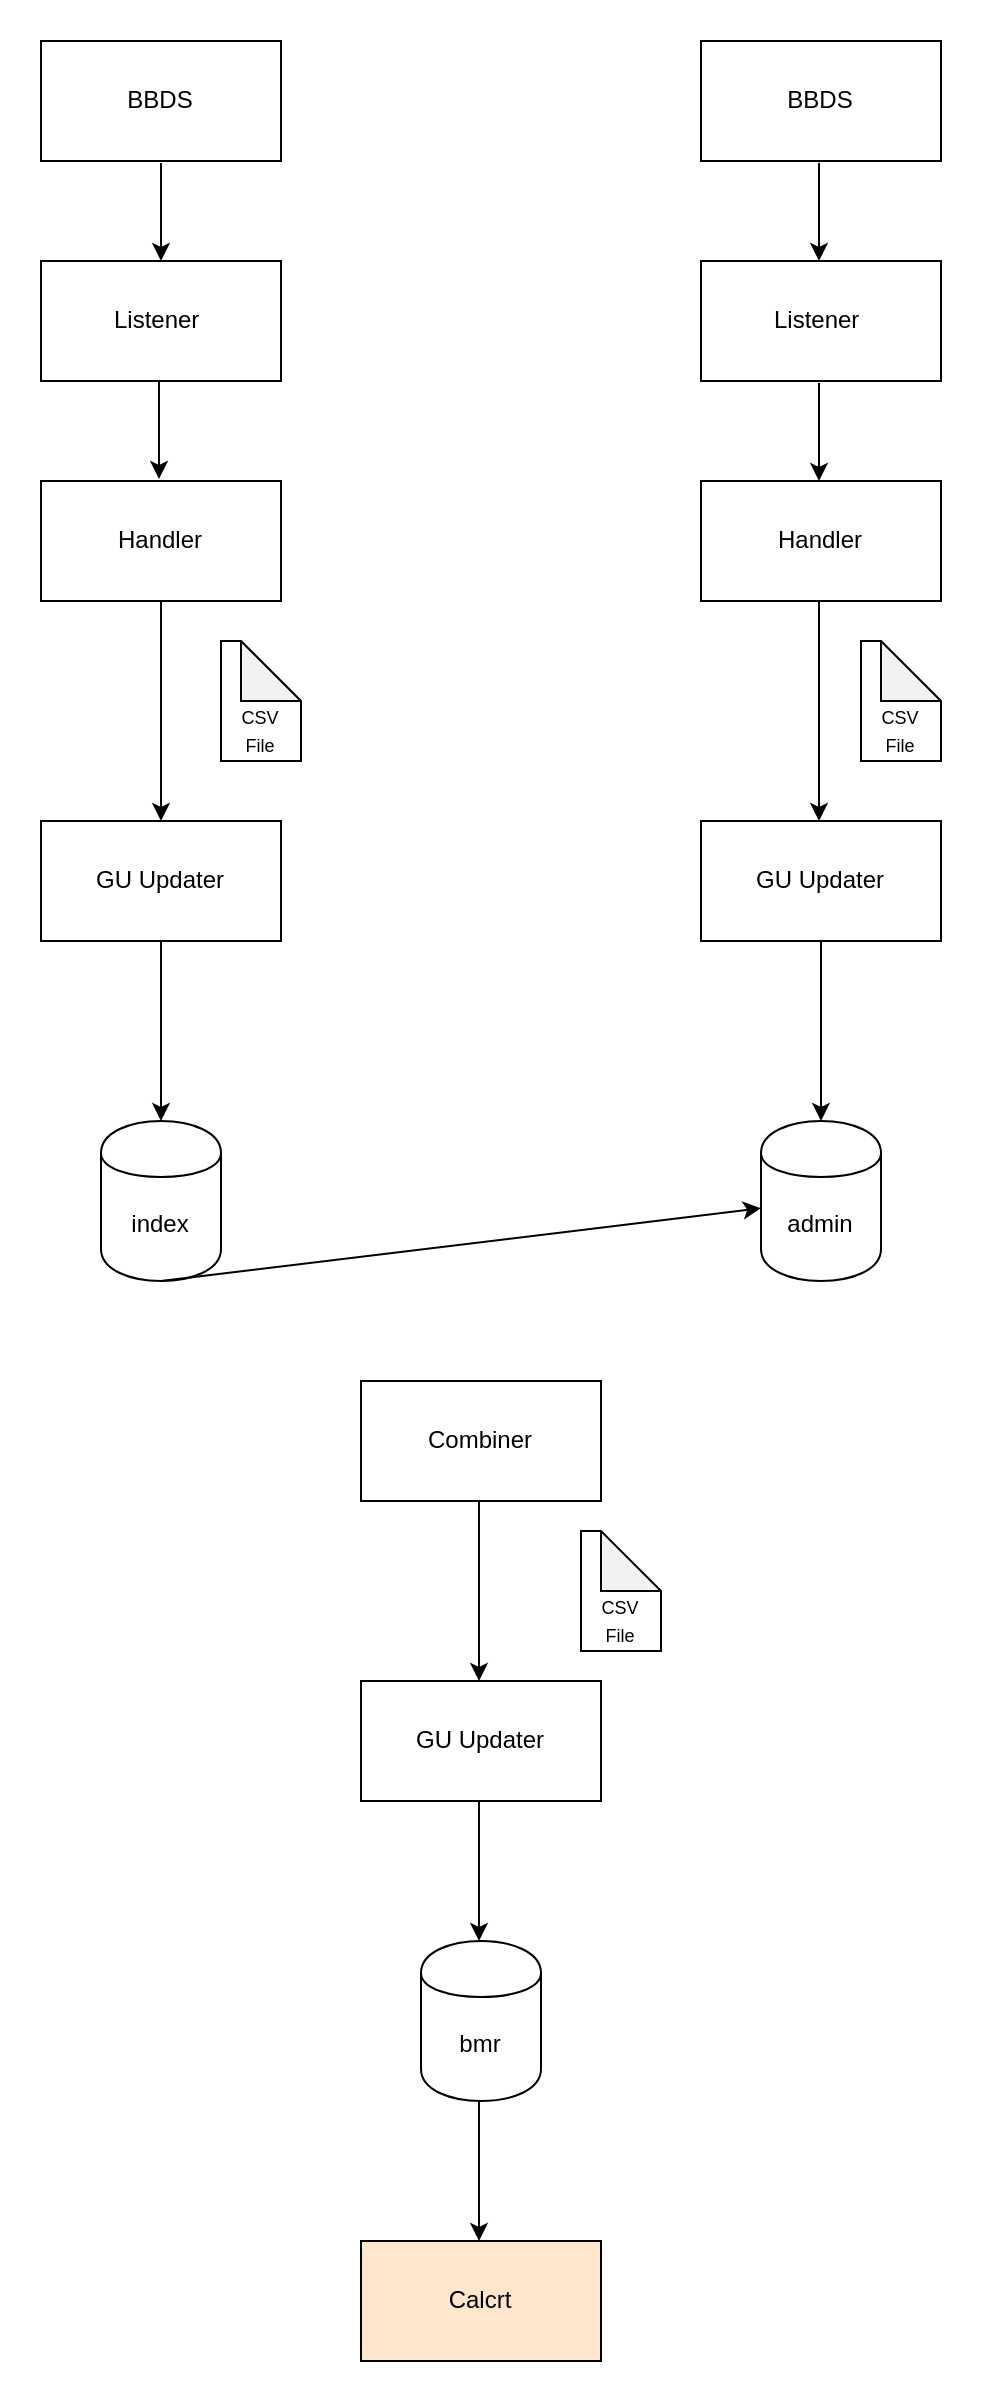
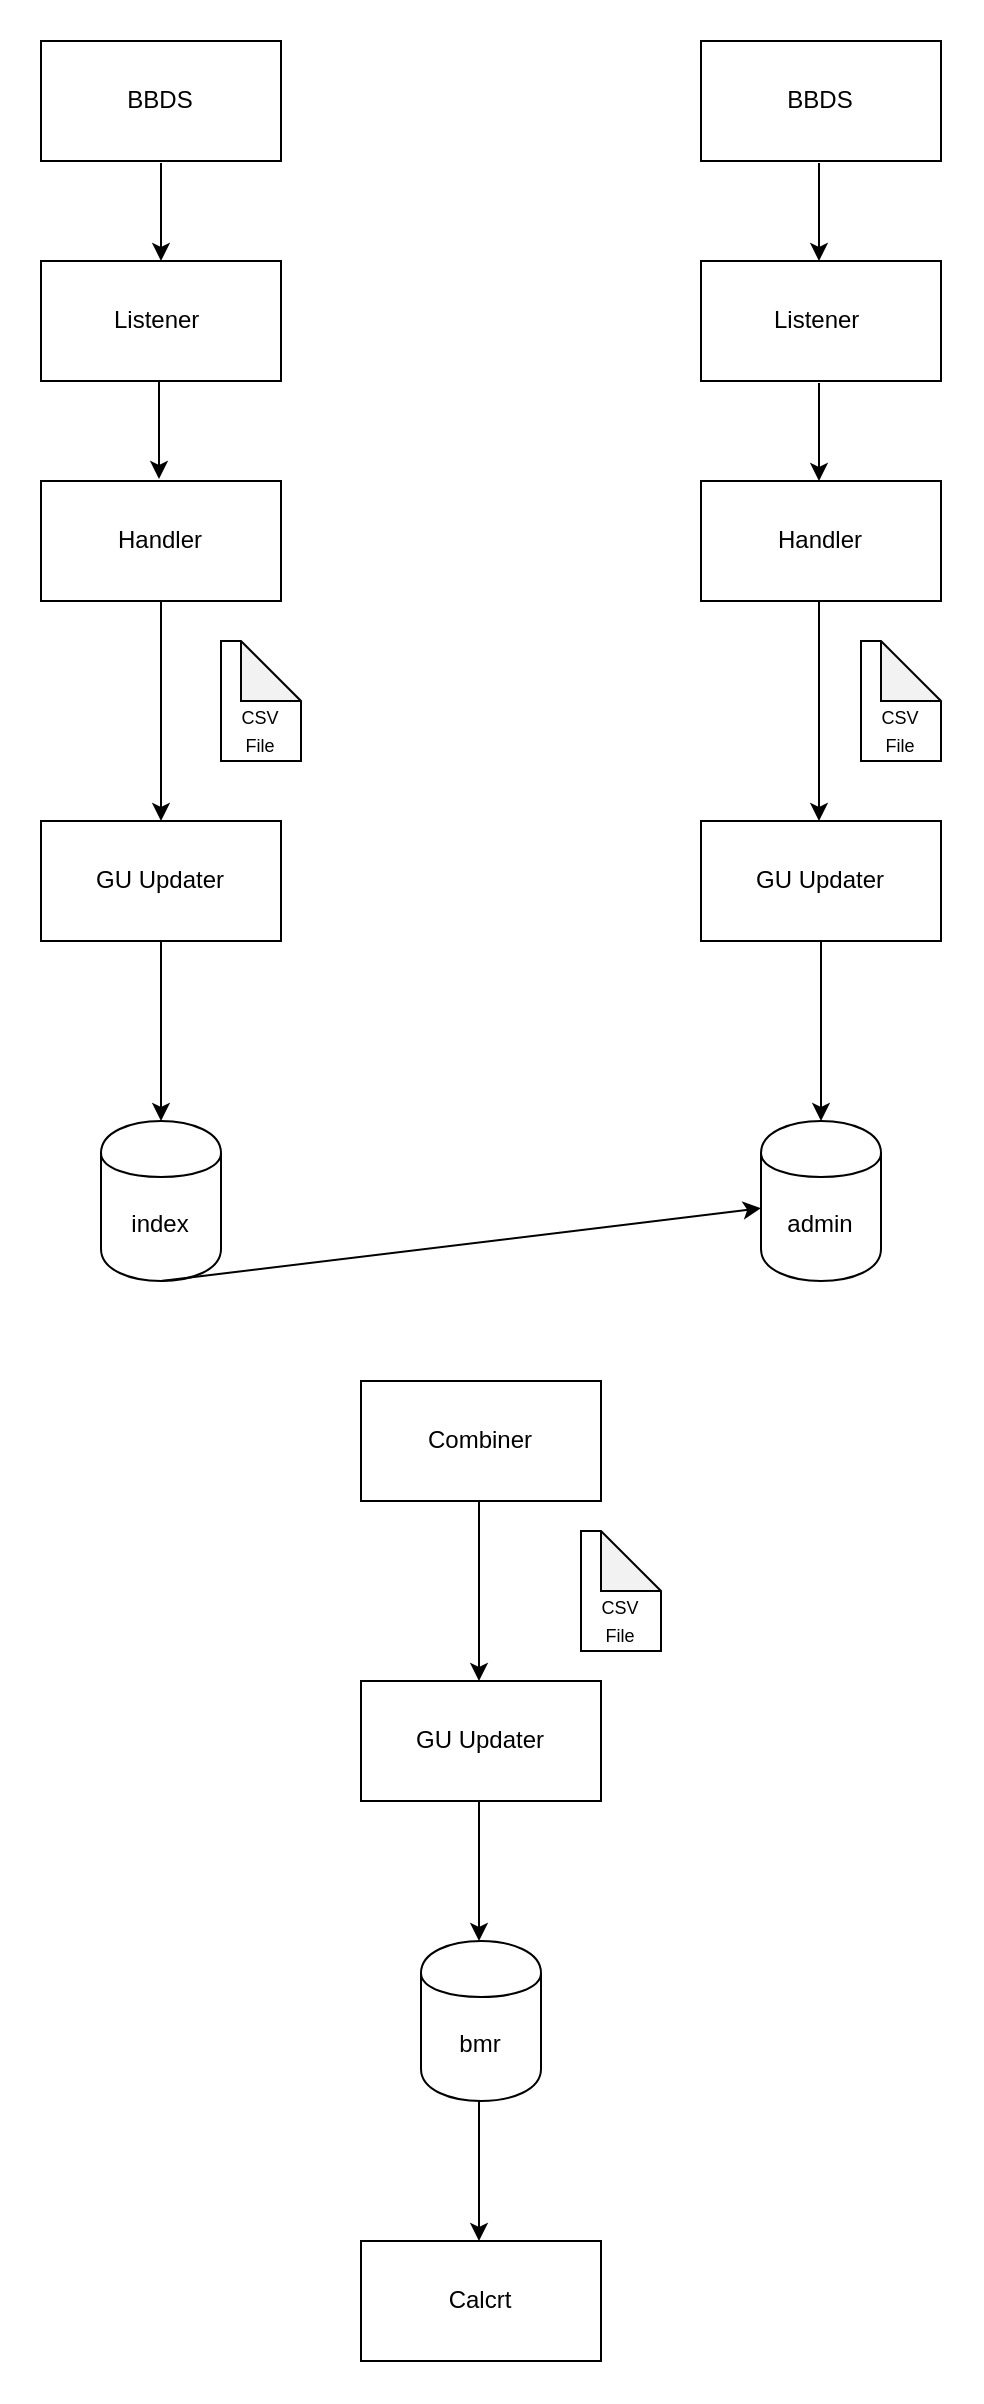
(481, 2301) -> (481, 2301)
